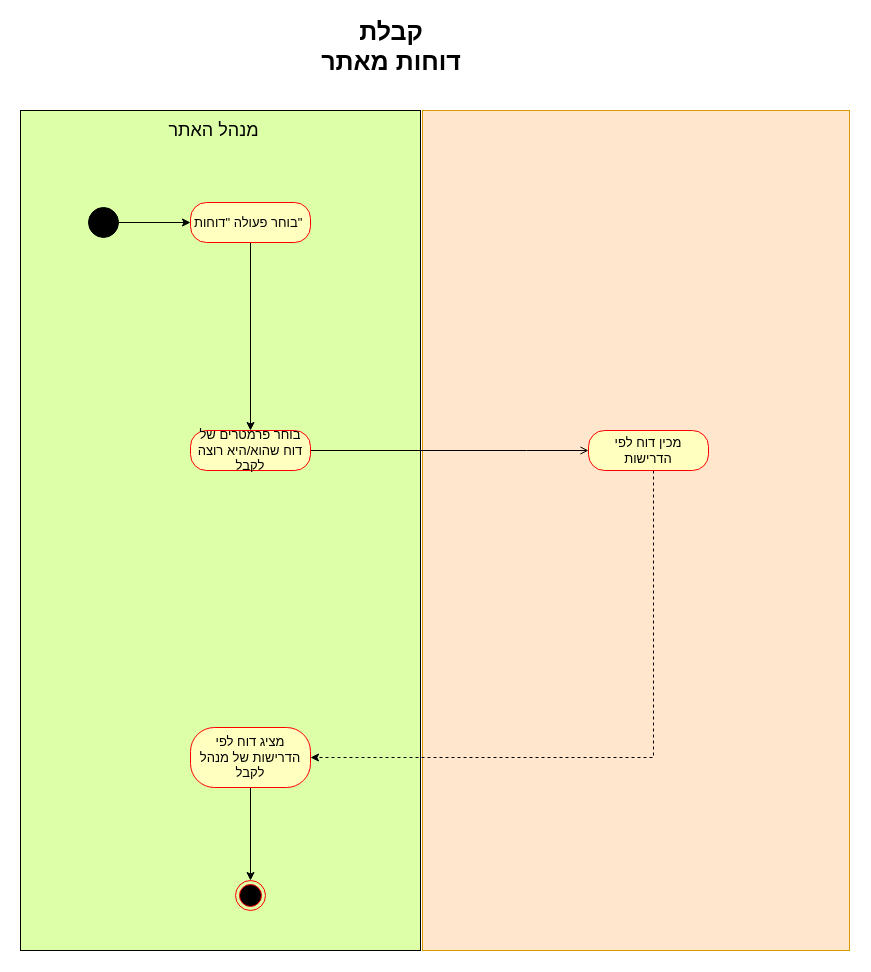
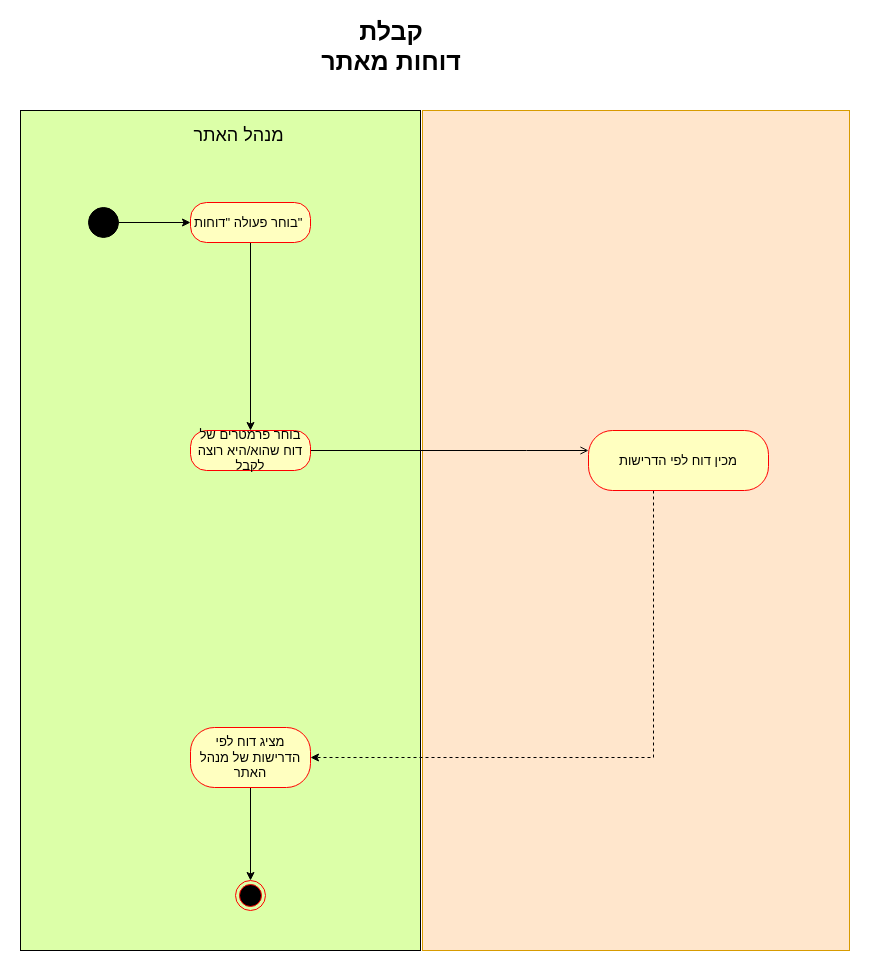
(214, 131) -> (239, 136)
(649, 451) -> (679, 461)
(251, 758) -> (251, 758)
